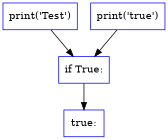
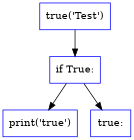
(40, 16) -> (75, 16)
(108, 40) -> (60, 94)
